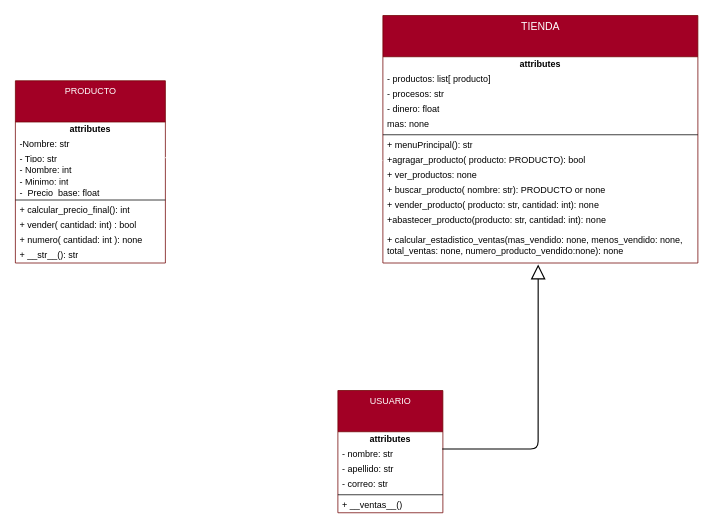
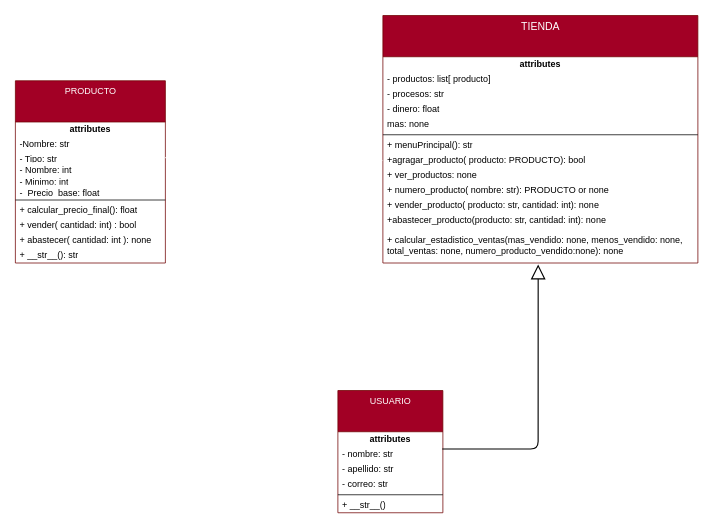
(501, 190) -> (501, 190)
(85, 210) -> (90, 210)
(87, 240) -> (95, 240)
(376, 505) -> (369, 505)
